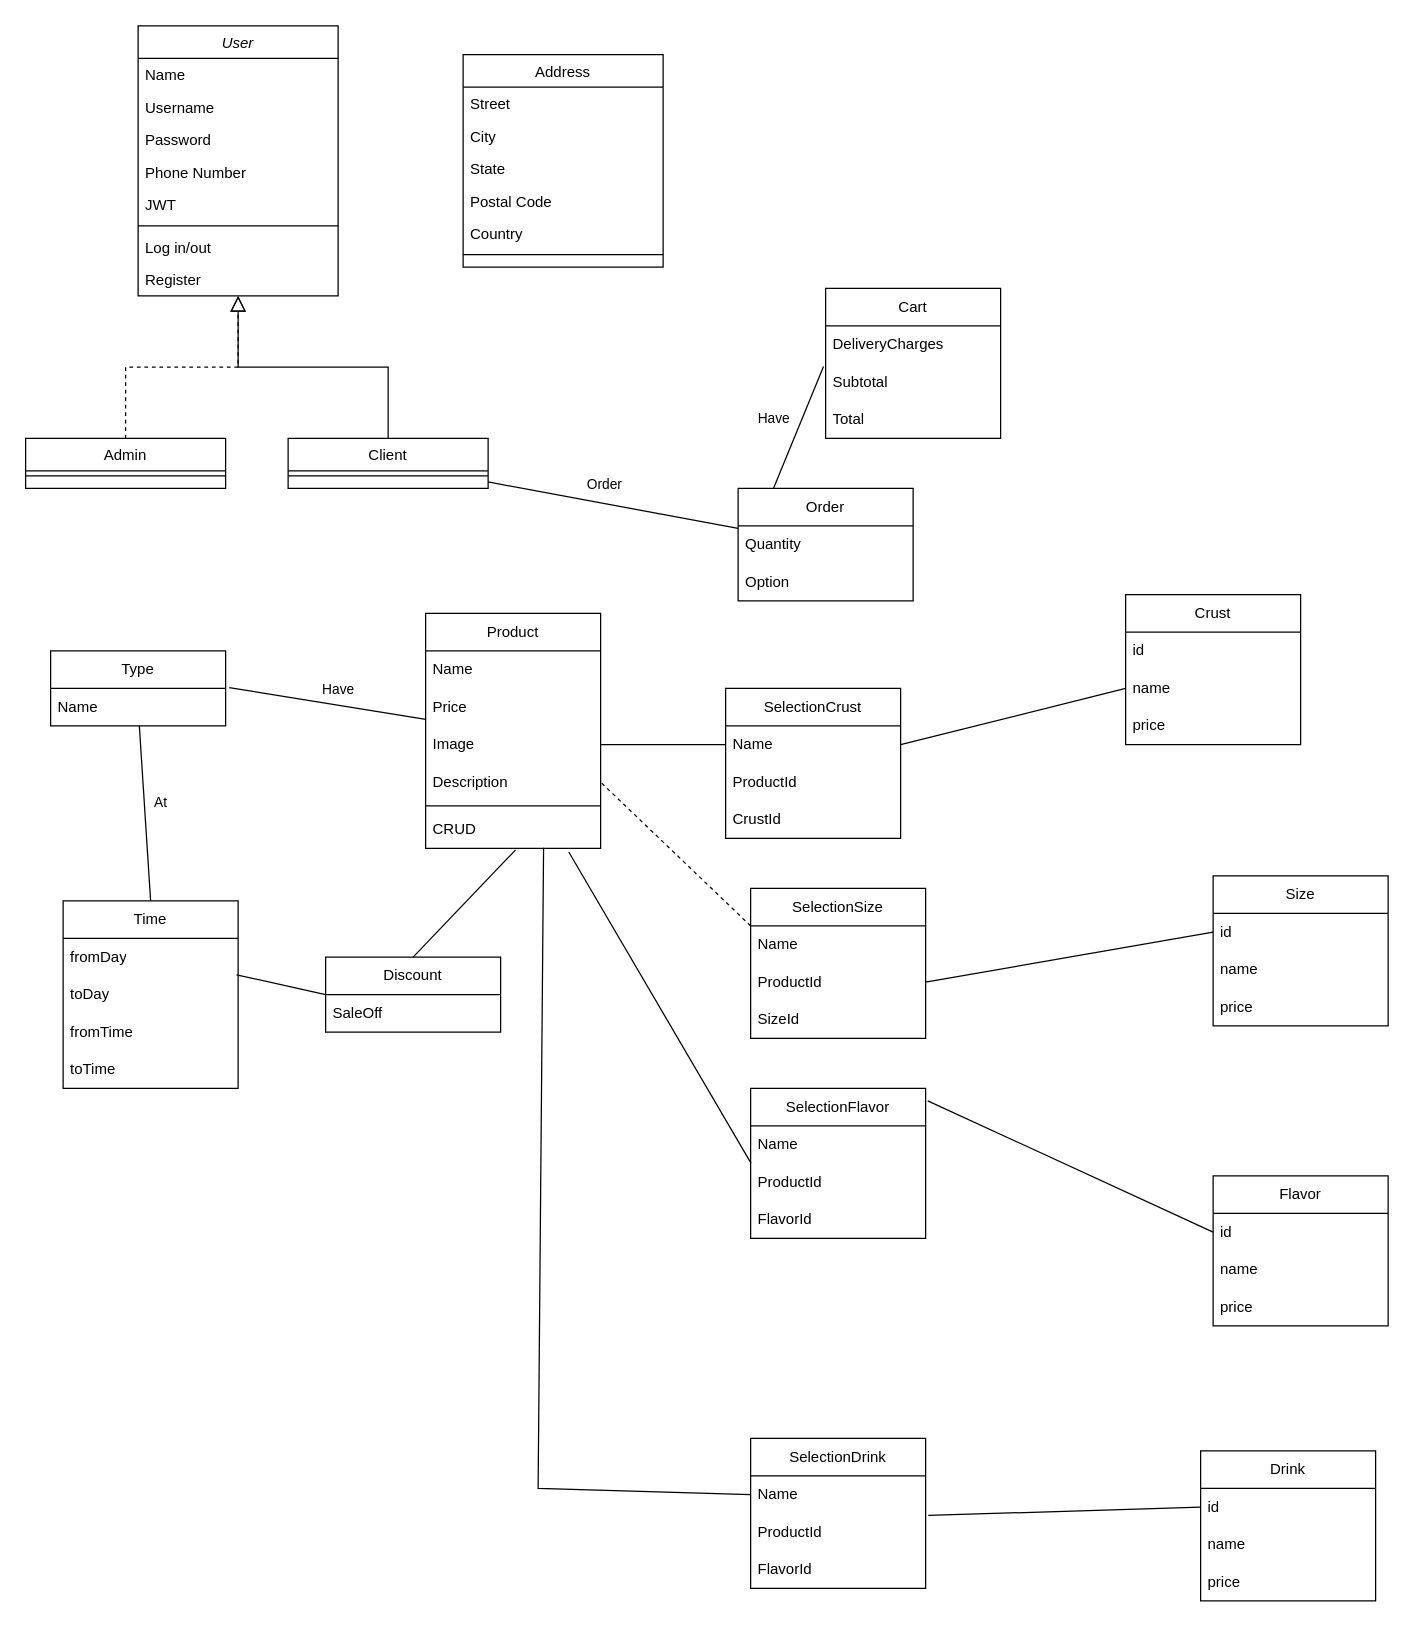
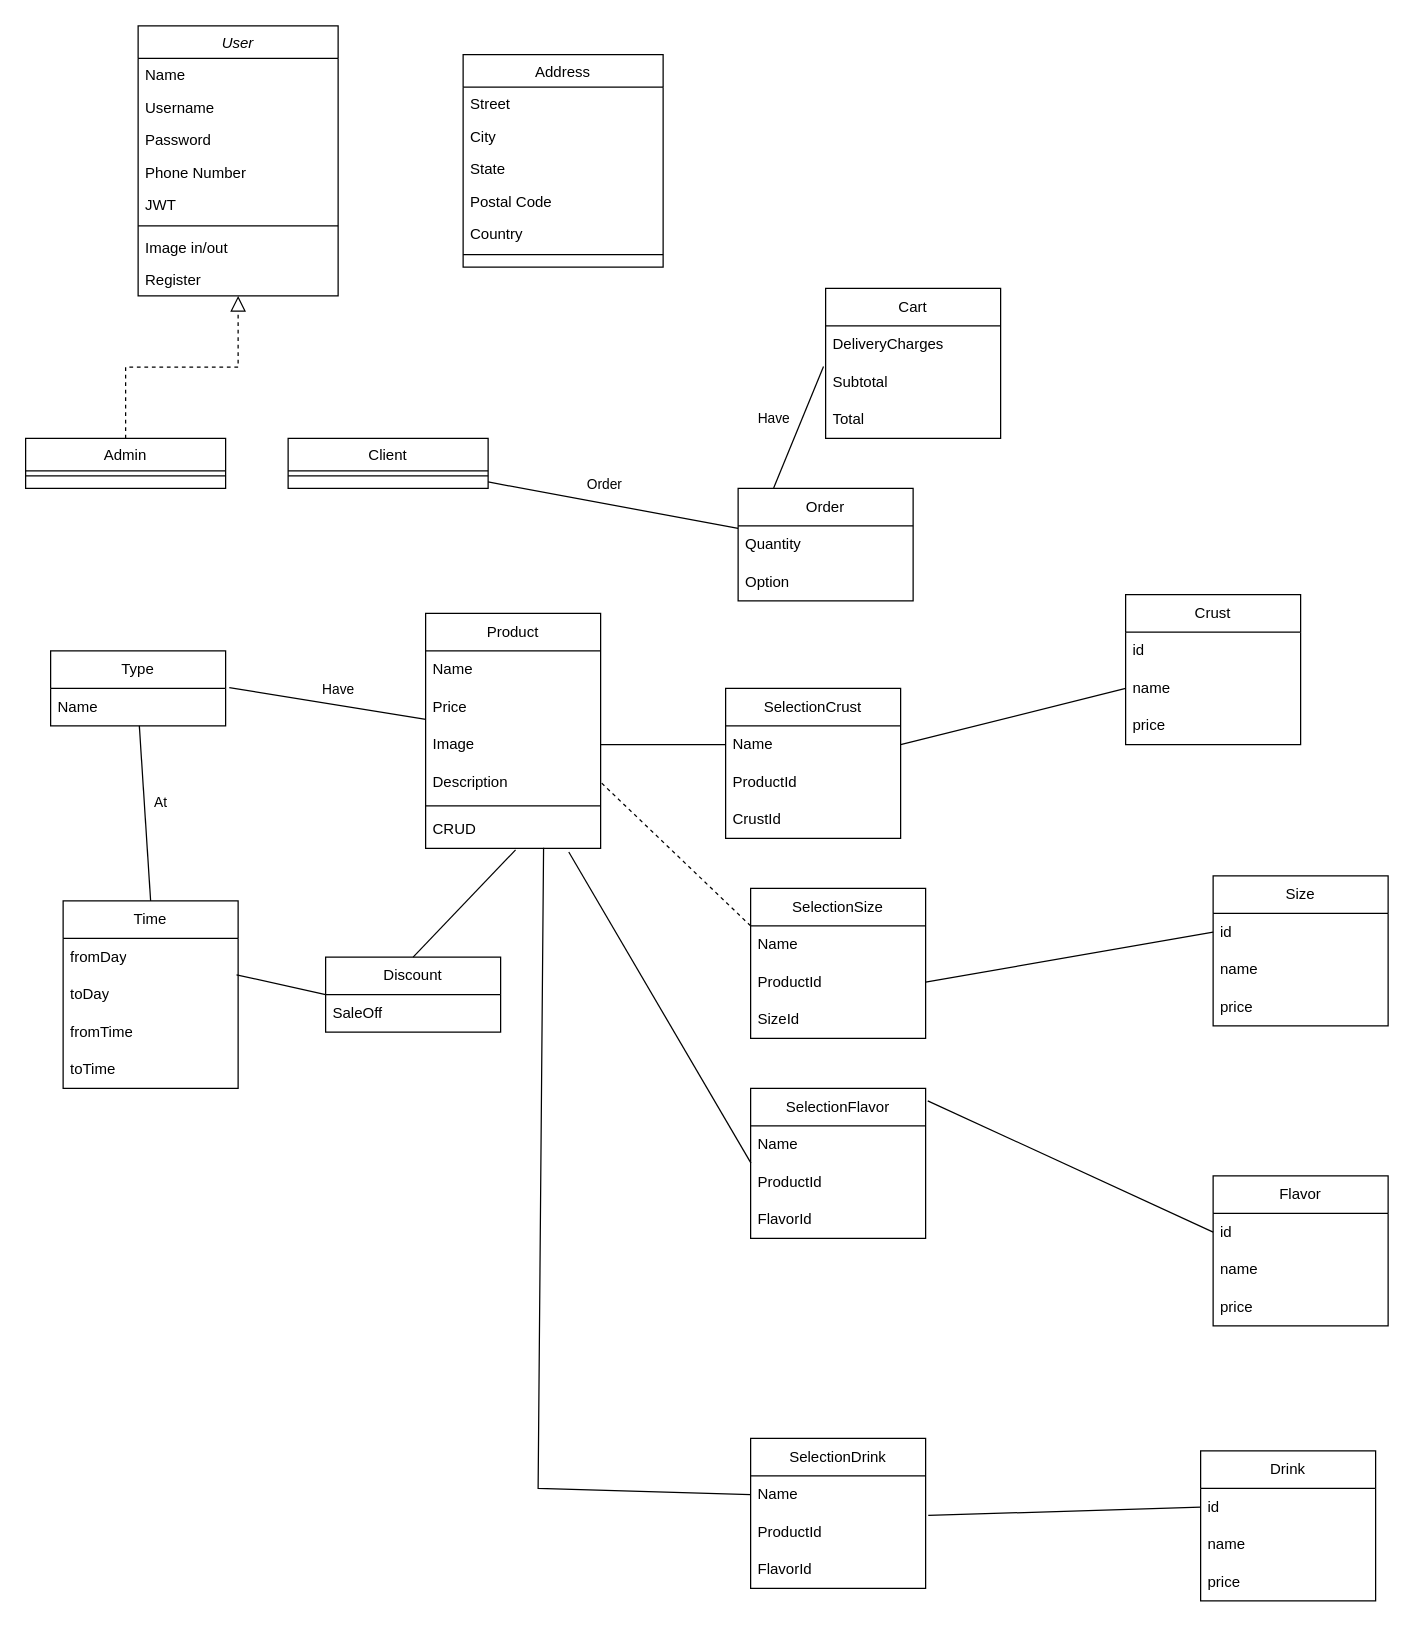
(183, 248) -> (192, 248)
(349, 367) -> none
